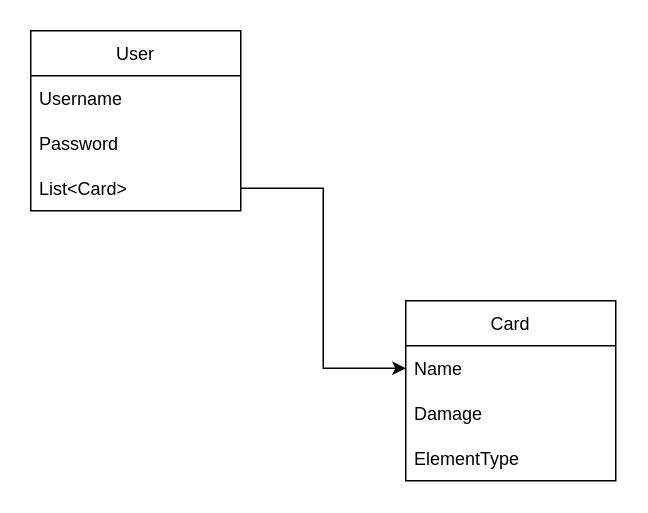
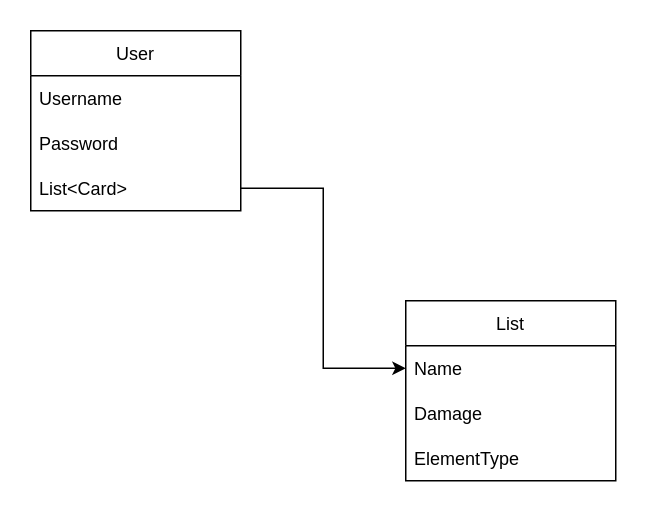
(510, 324) -> (510, 324)
